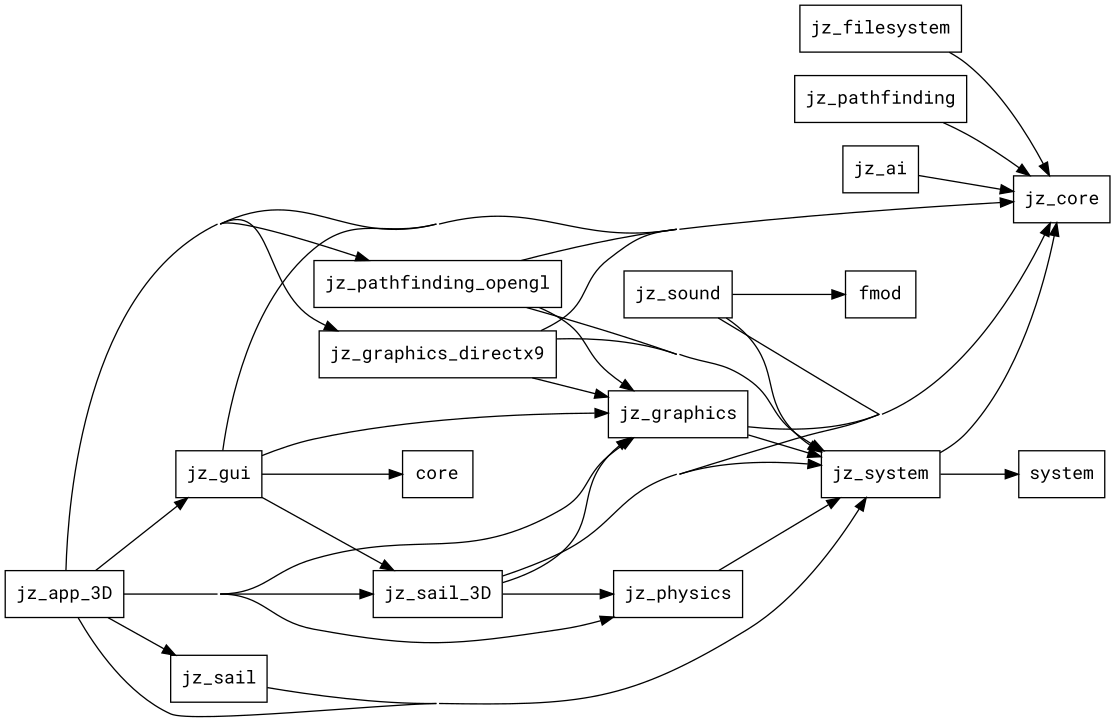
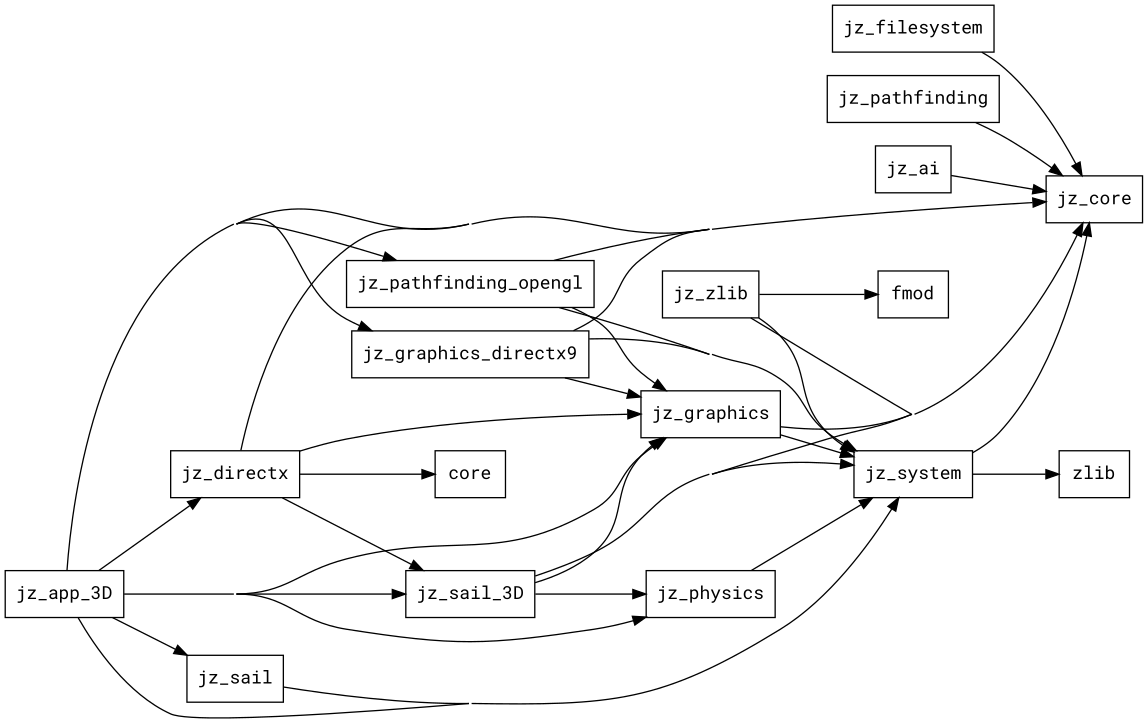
(678, 294) -> (711, 294)
(219, 474) -> (235, 474)
(1062, 474) -> (1094, 474)
